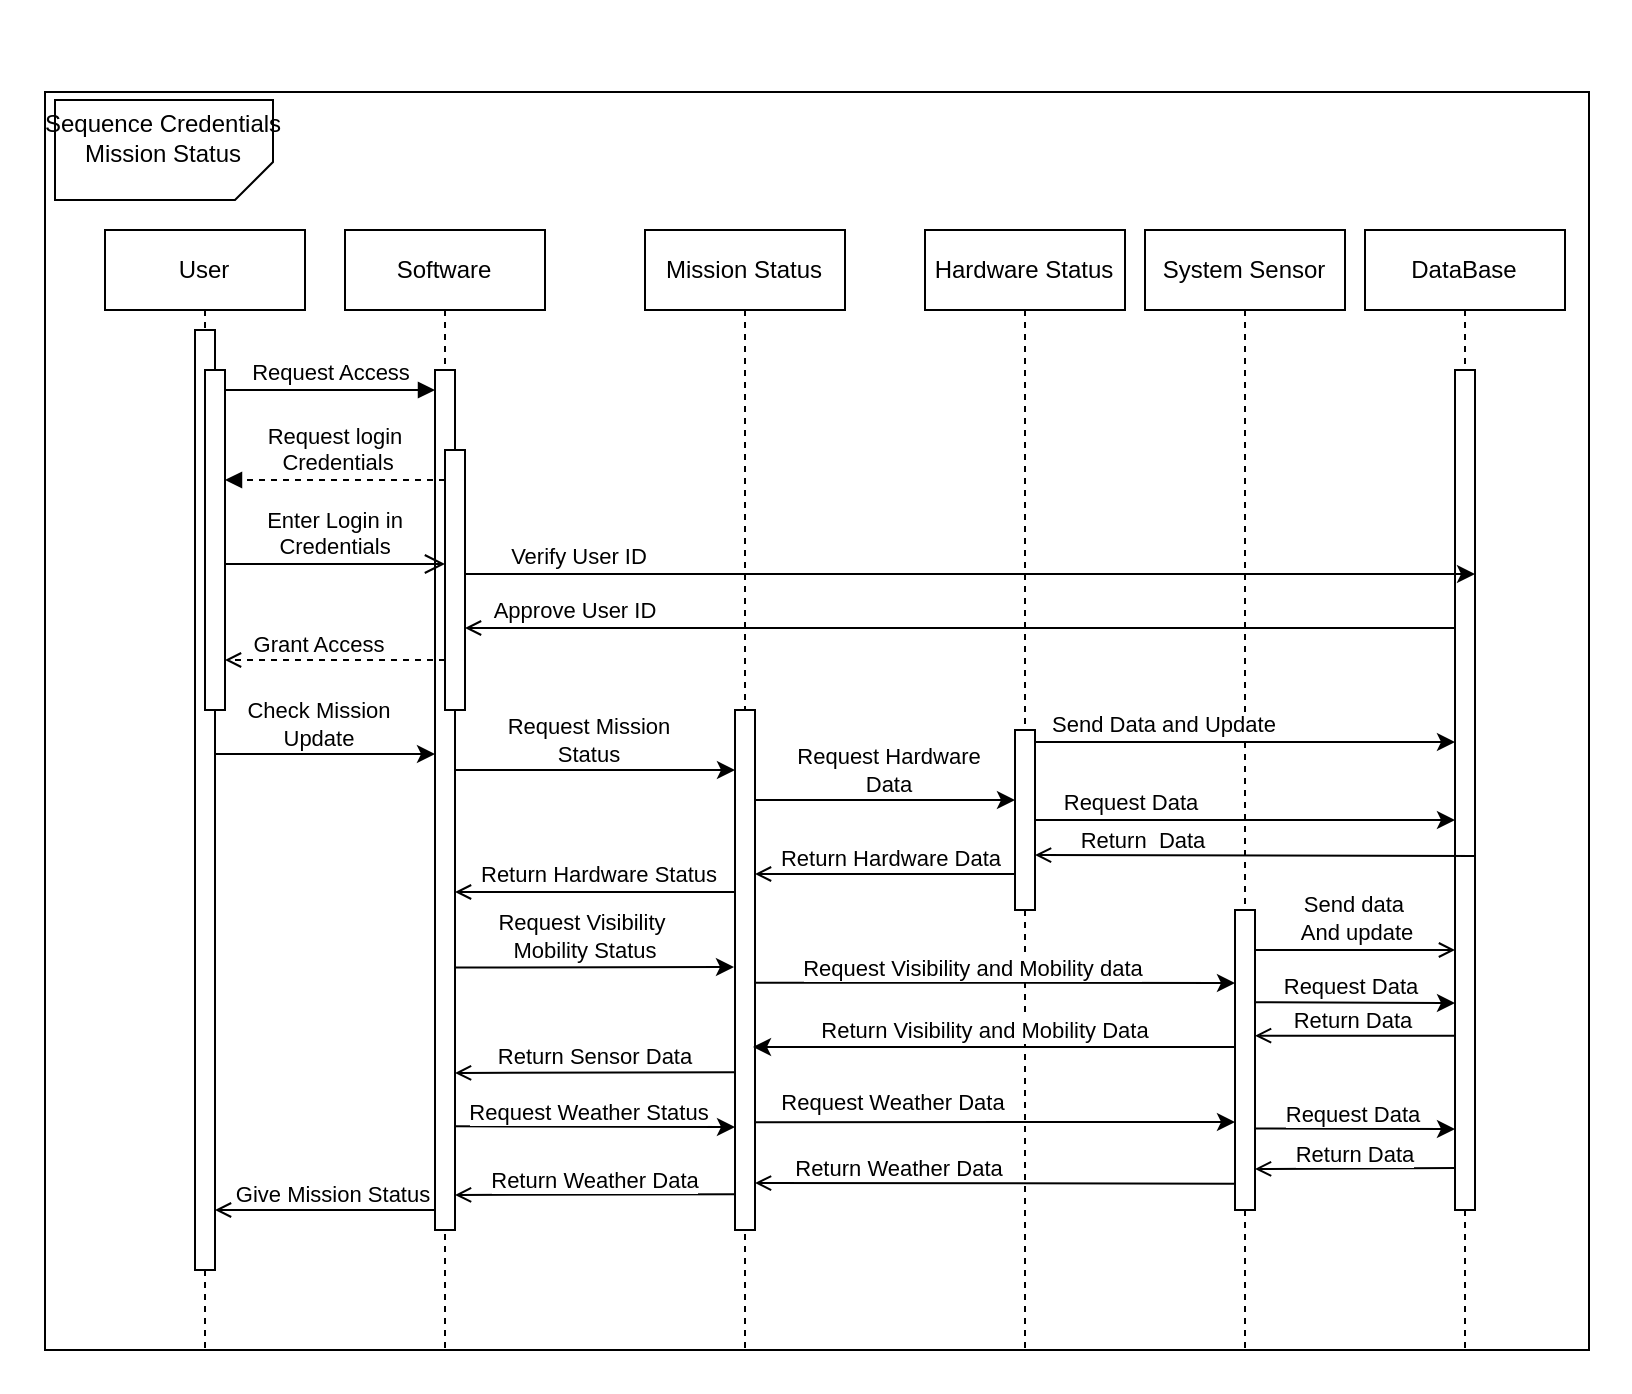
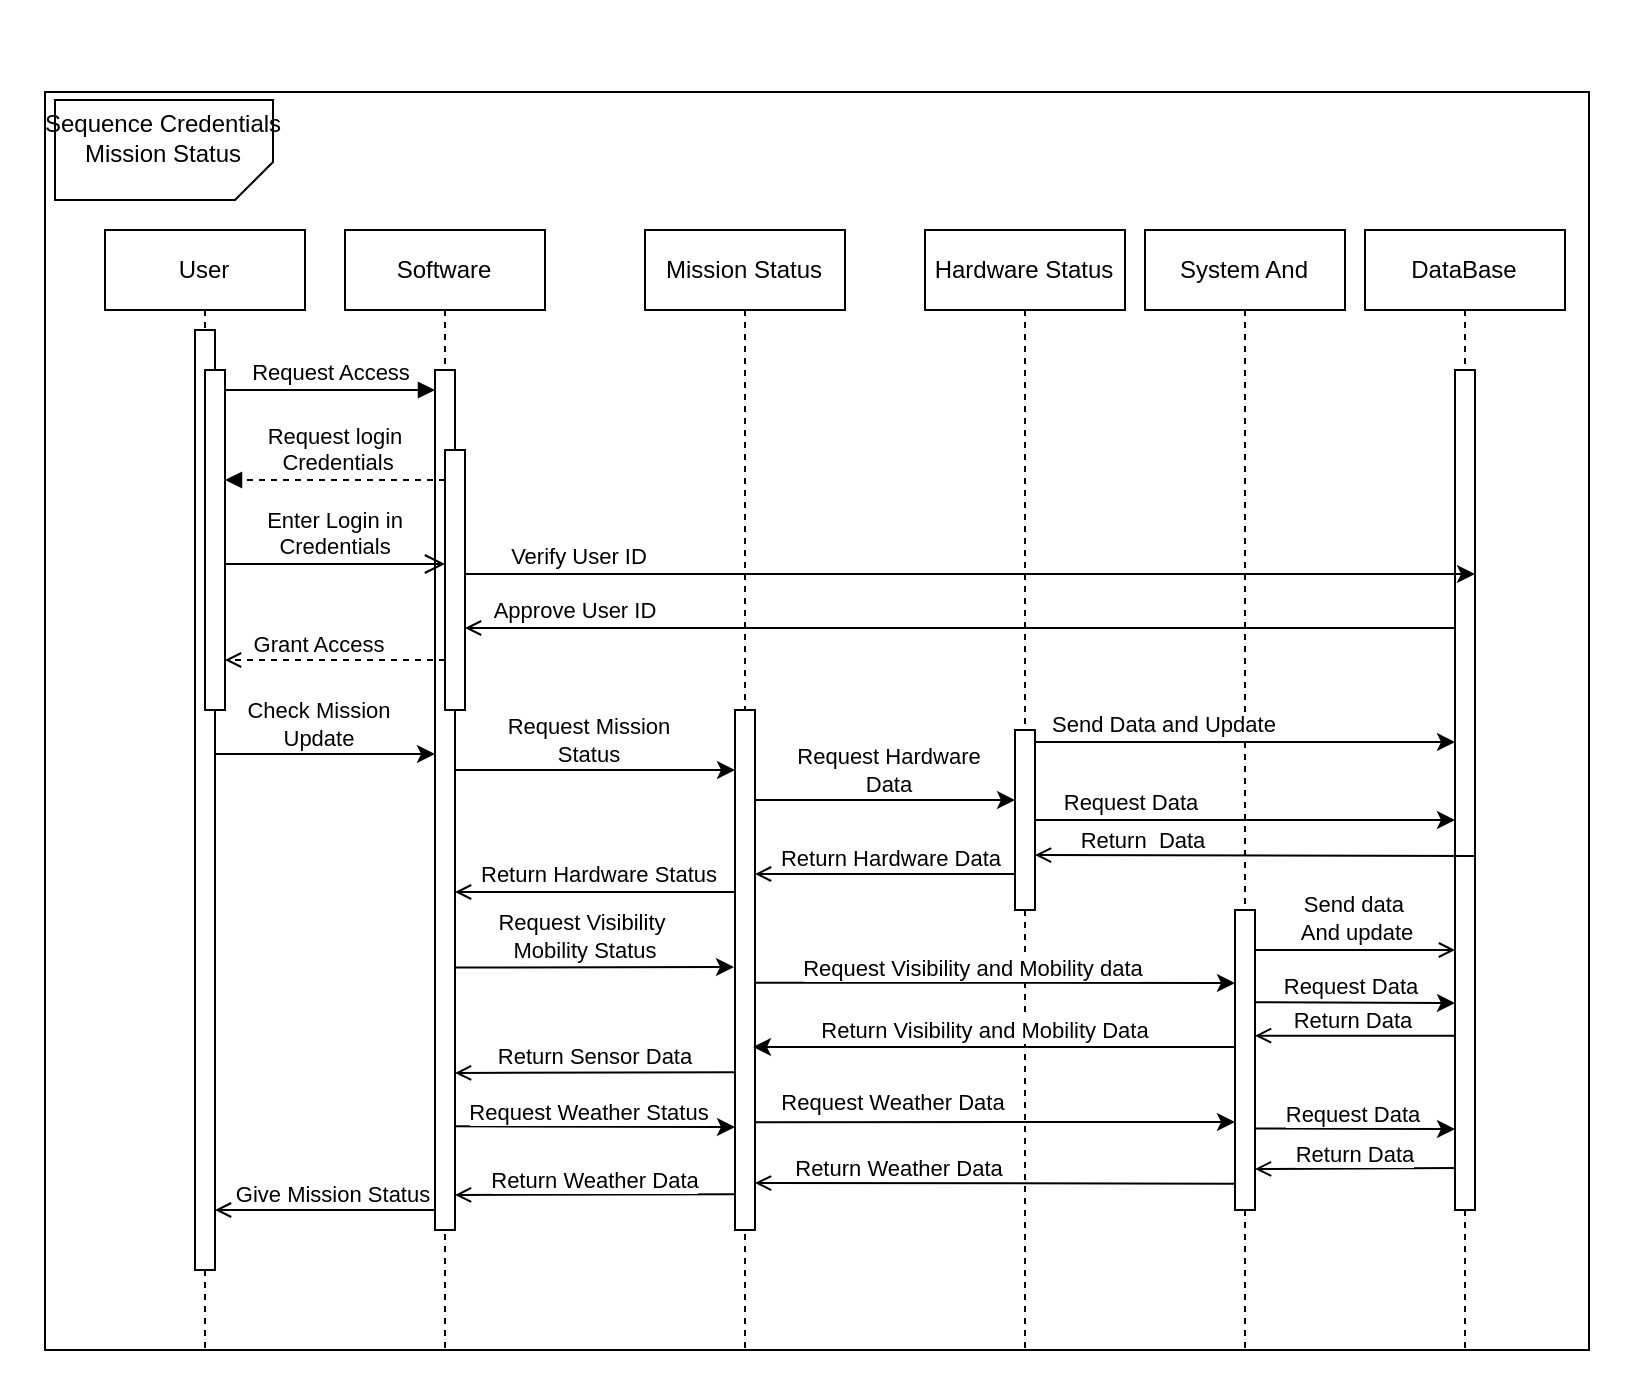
(1245, 271) -> (1245, 271)
